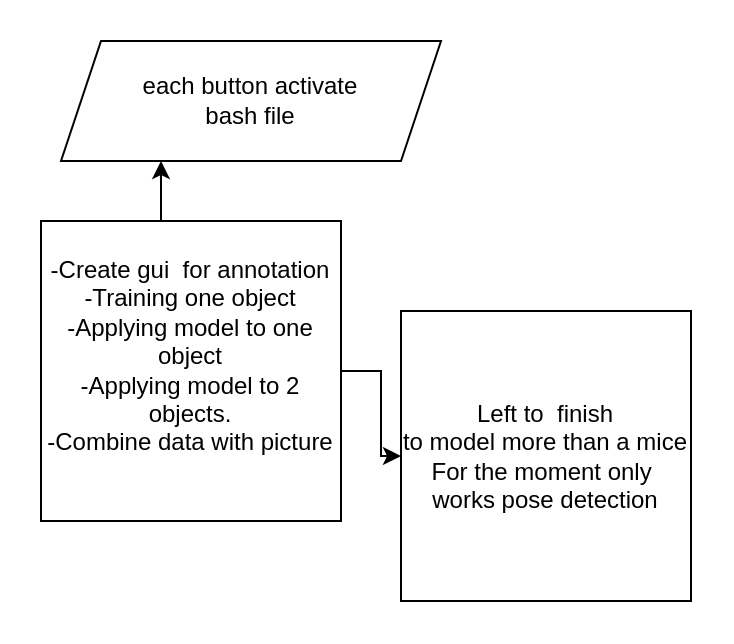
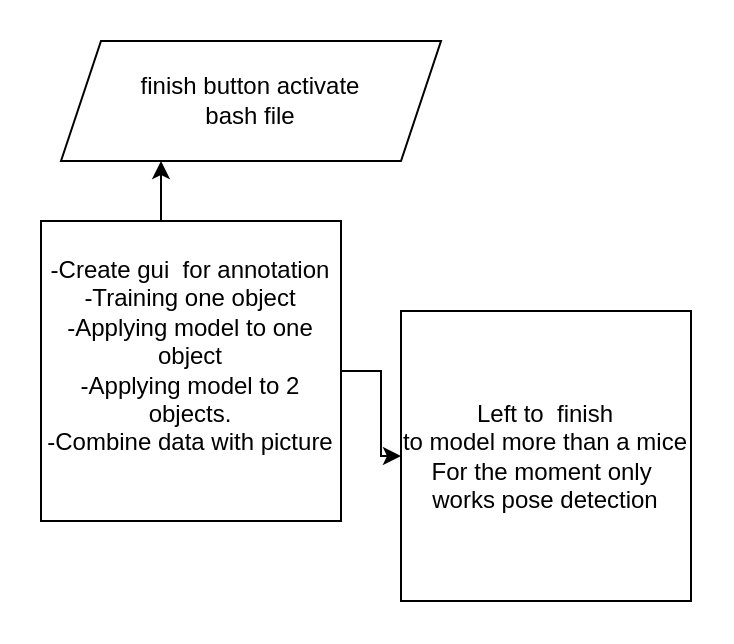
(251, 101) -> (251, 101)
